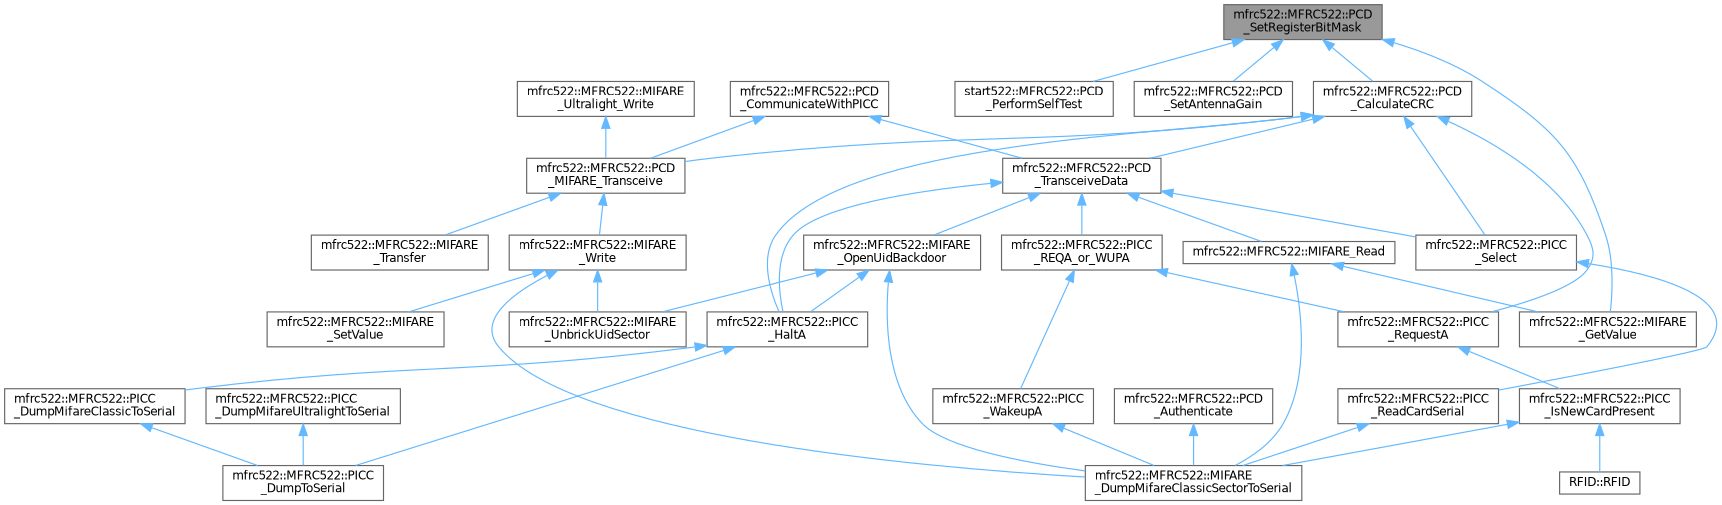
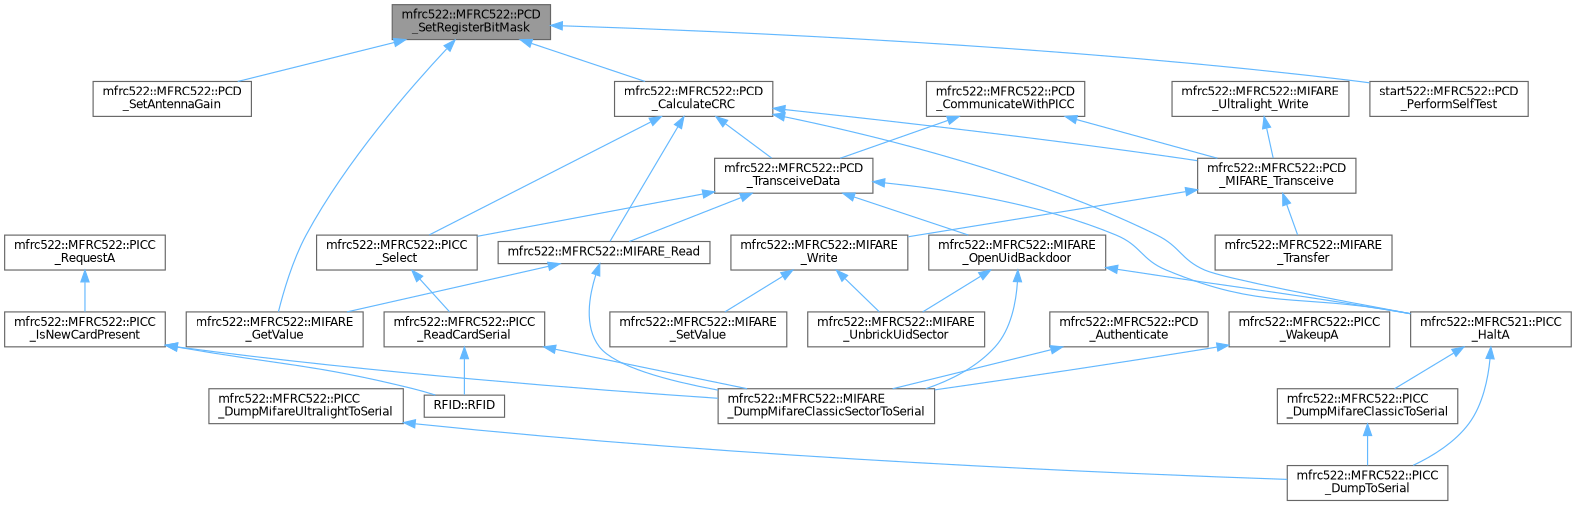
(1576, 218) -> (644, 184)
(1082, 253) -> none
(787, 329) -> (1491, 329)
none -> (464, 371)
(733, 437) -> none
